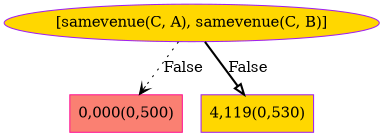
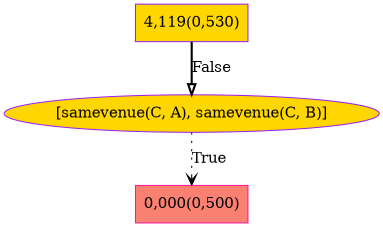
(221, 64) -> (192, 63)
(183, 68) -> (209, 159)
